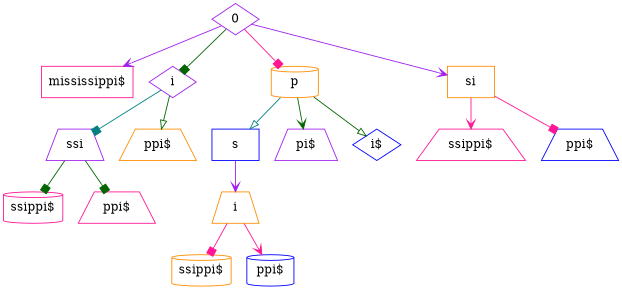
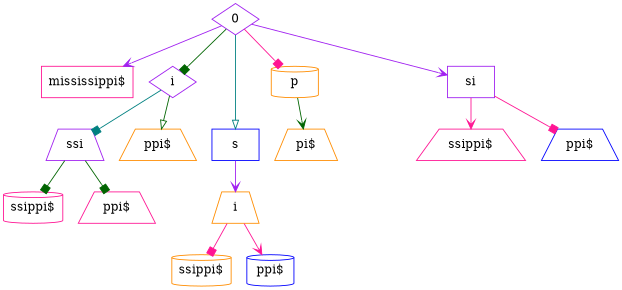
(471, 82) -> (471, 82)
(268, 110) -> (236, 78)
(306, 145) -> (306, 145)
(377, 145) -> none
